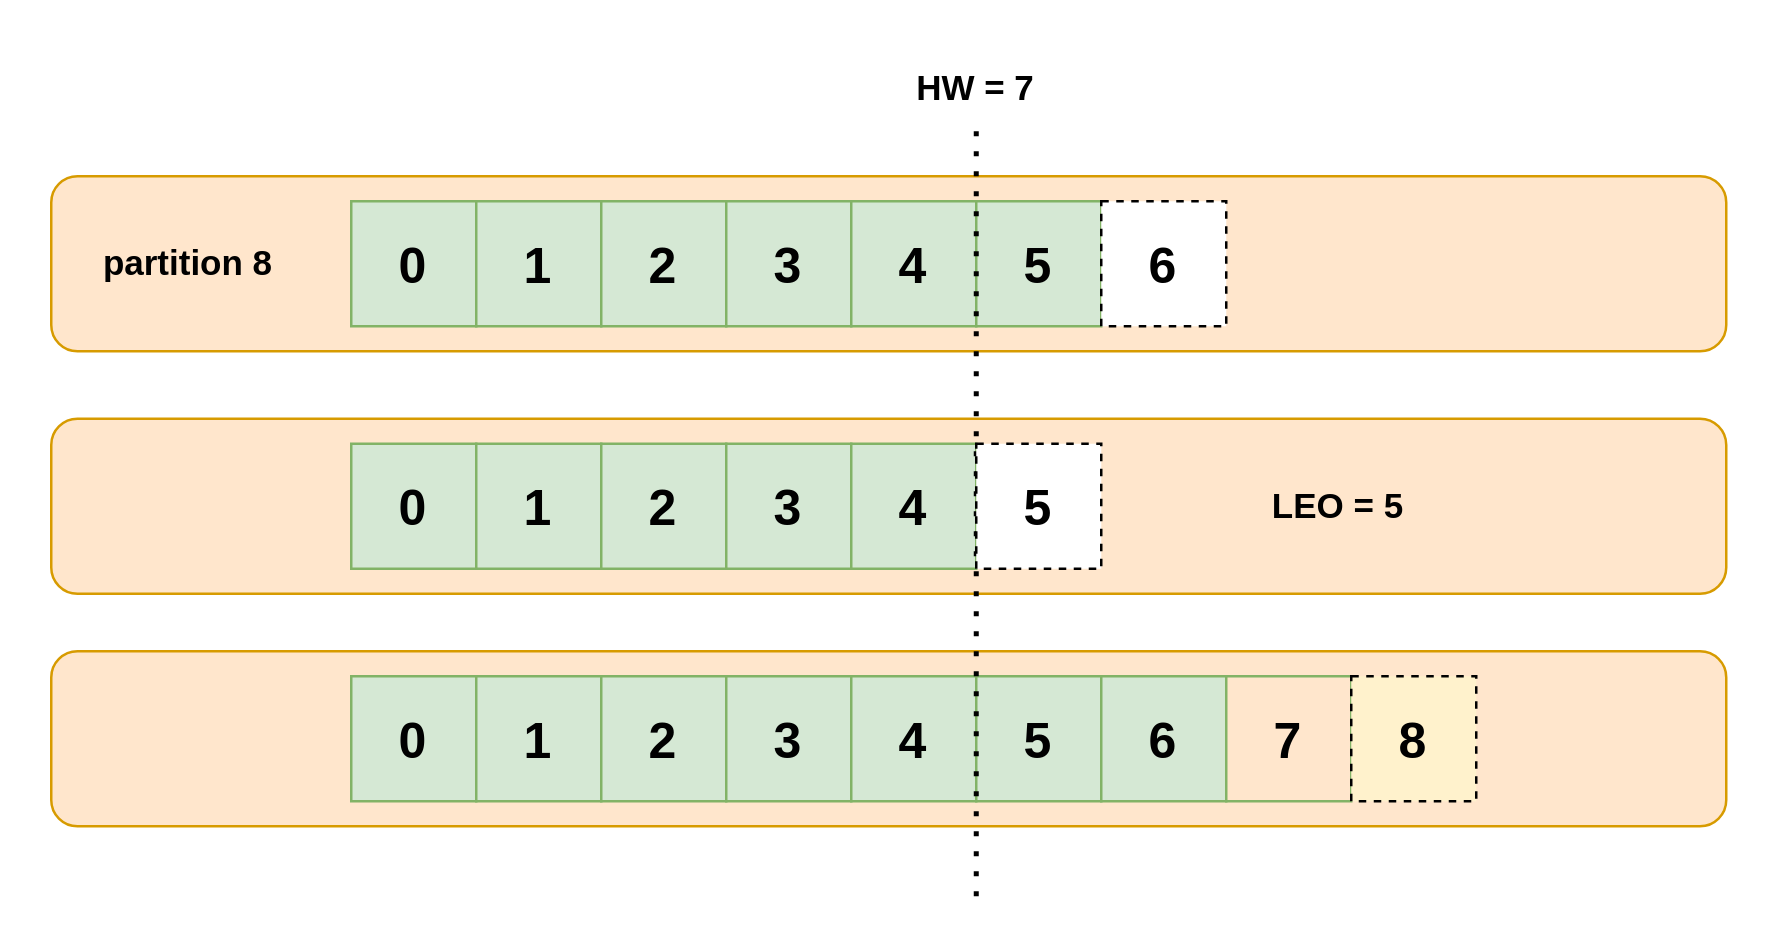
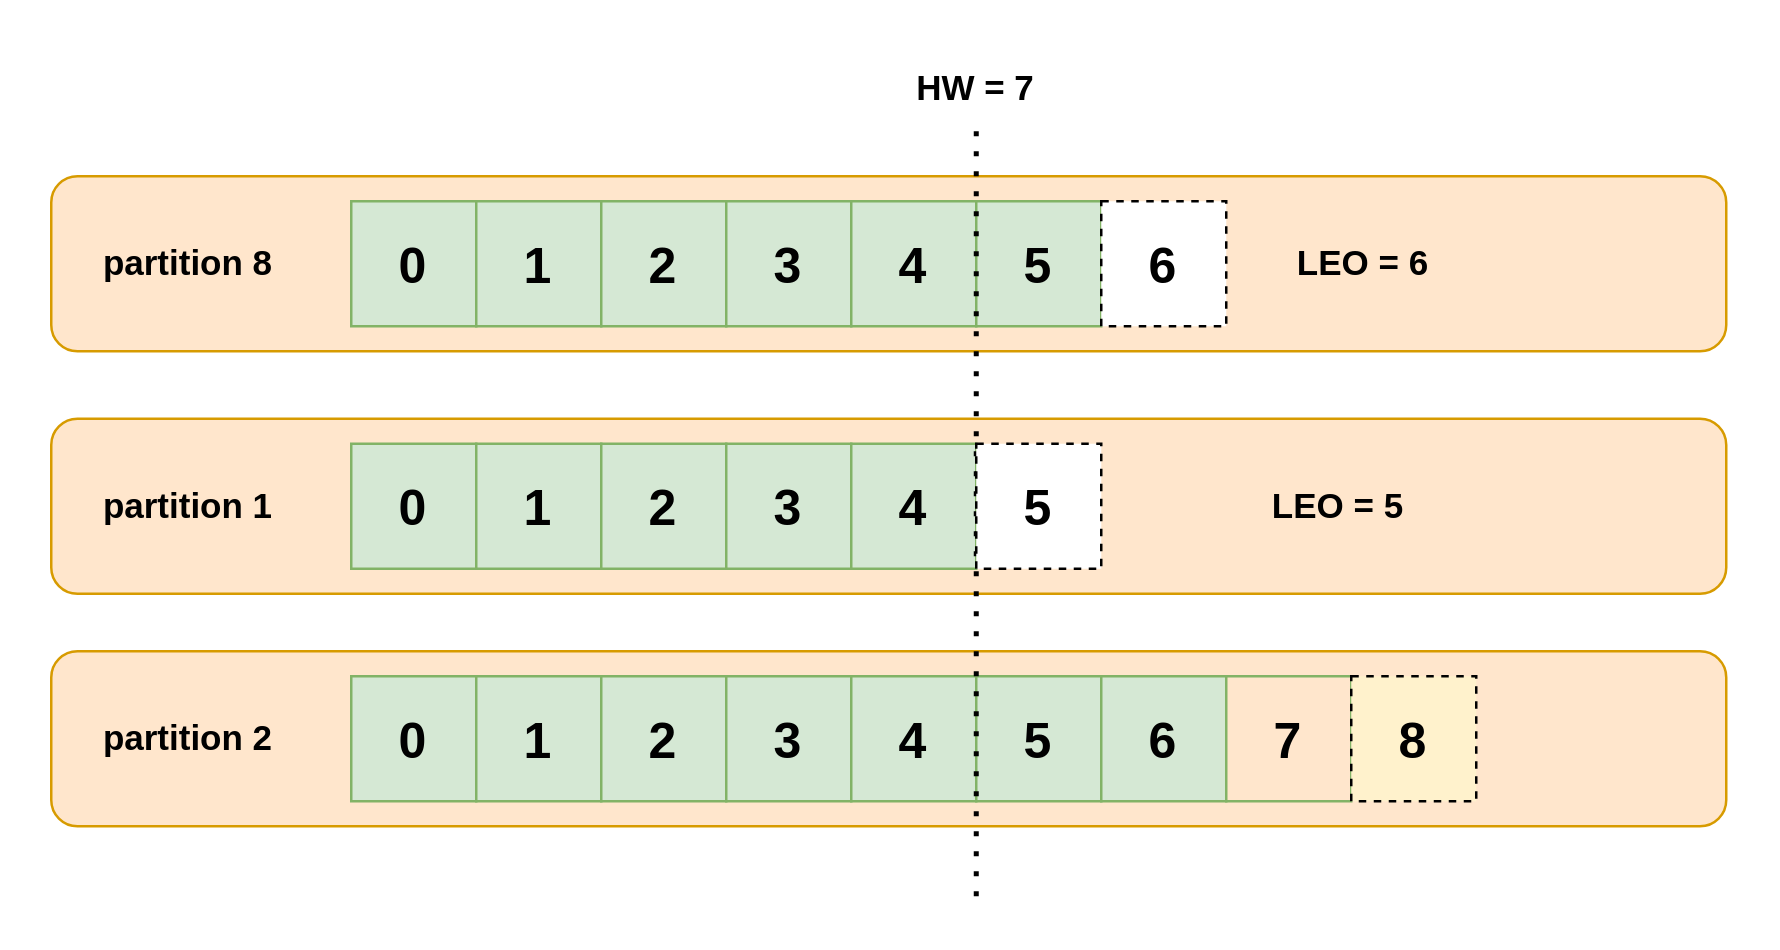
none -> (1364, 264)
none -> (189, 506)
none -> (189, 739)
